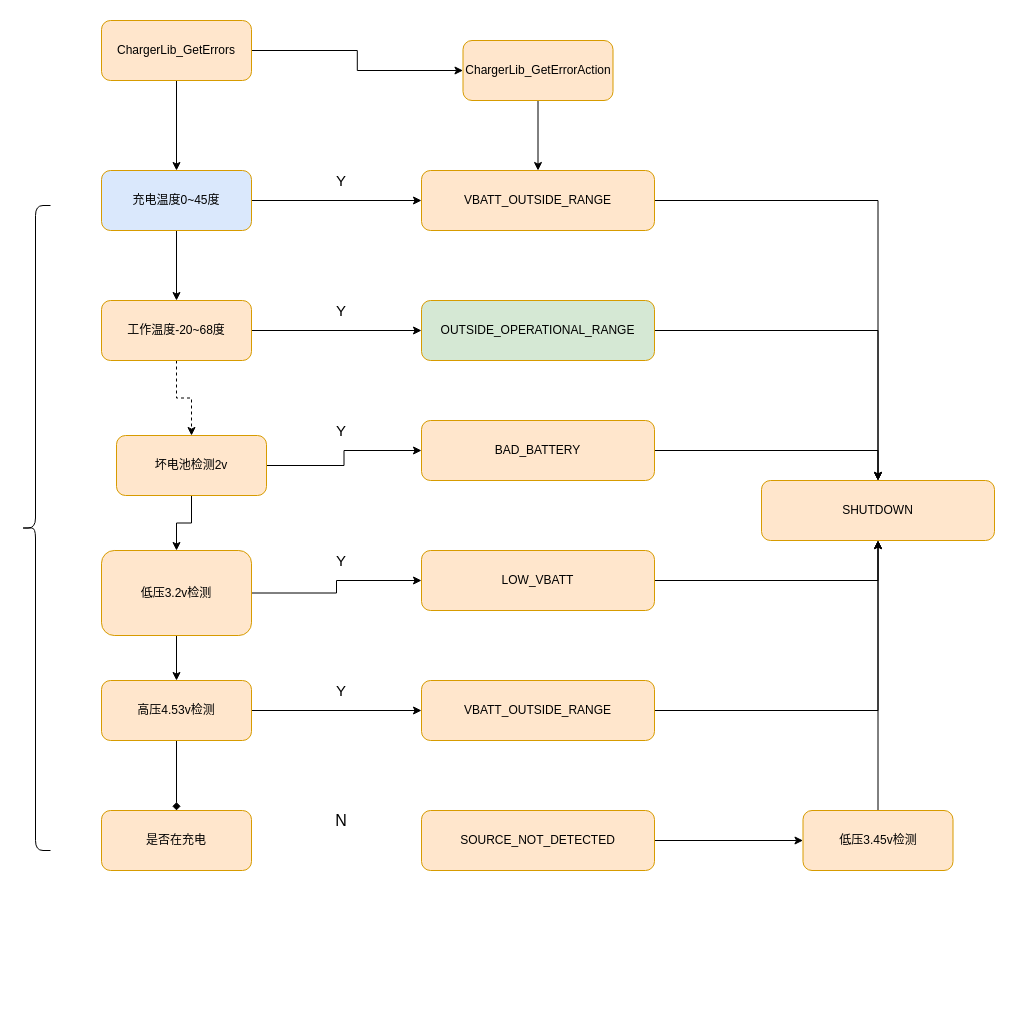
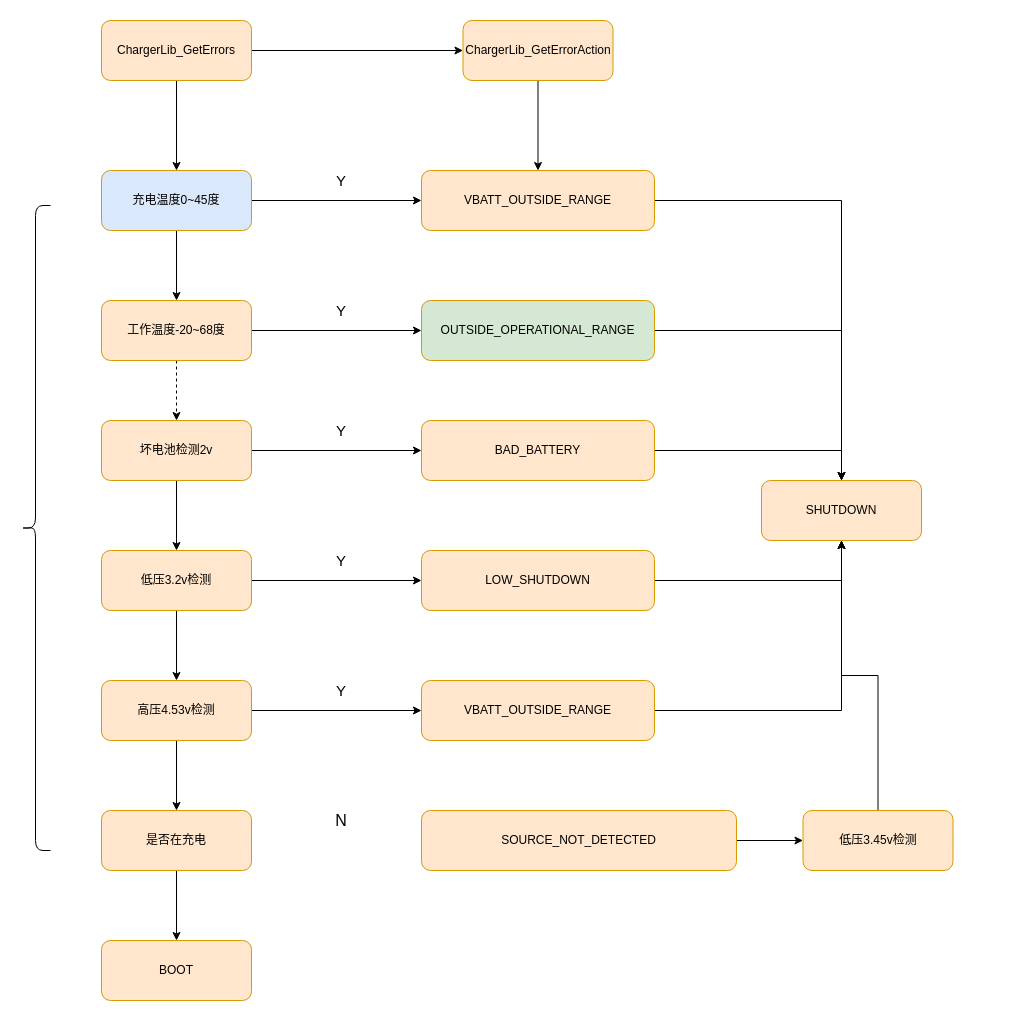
(538, 71) -> (538, 51)
(192, 466) -> (177, 451)
(878, 511) -> (842, 511)
(538, 581) -> (538, 581)
(177, 593) -> (177, 581)
(177, 802) -> (177, 802)
(538, 841) -> (579, 841)
none -> (177, 902)
none -> (177, 971)
